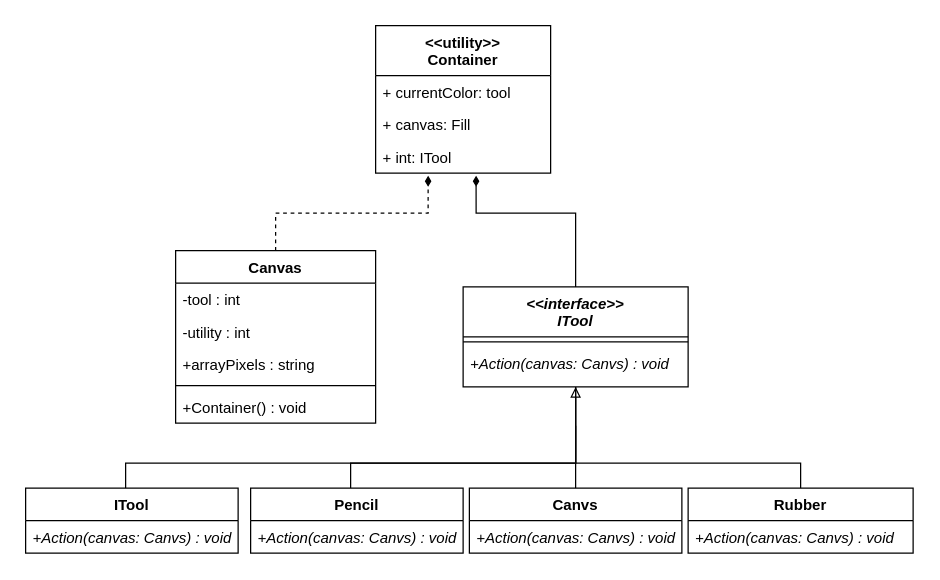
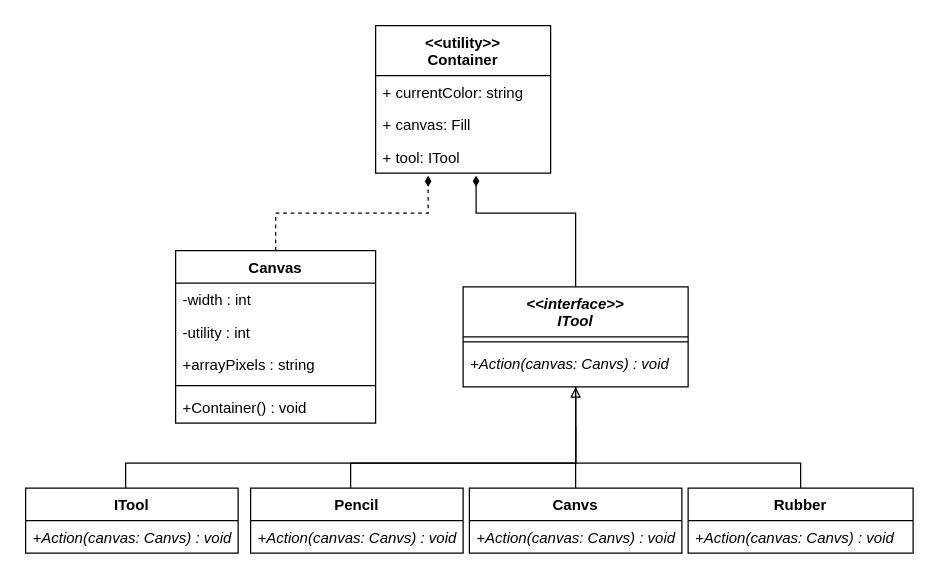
(457, 93) -> (465, 93)
(423, 158) -> (427, 158)
(219, 300) -> (223, 300)
